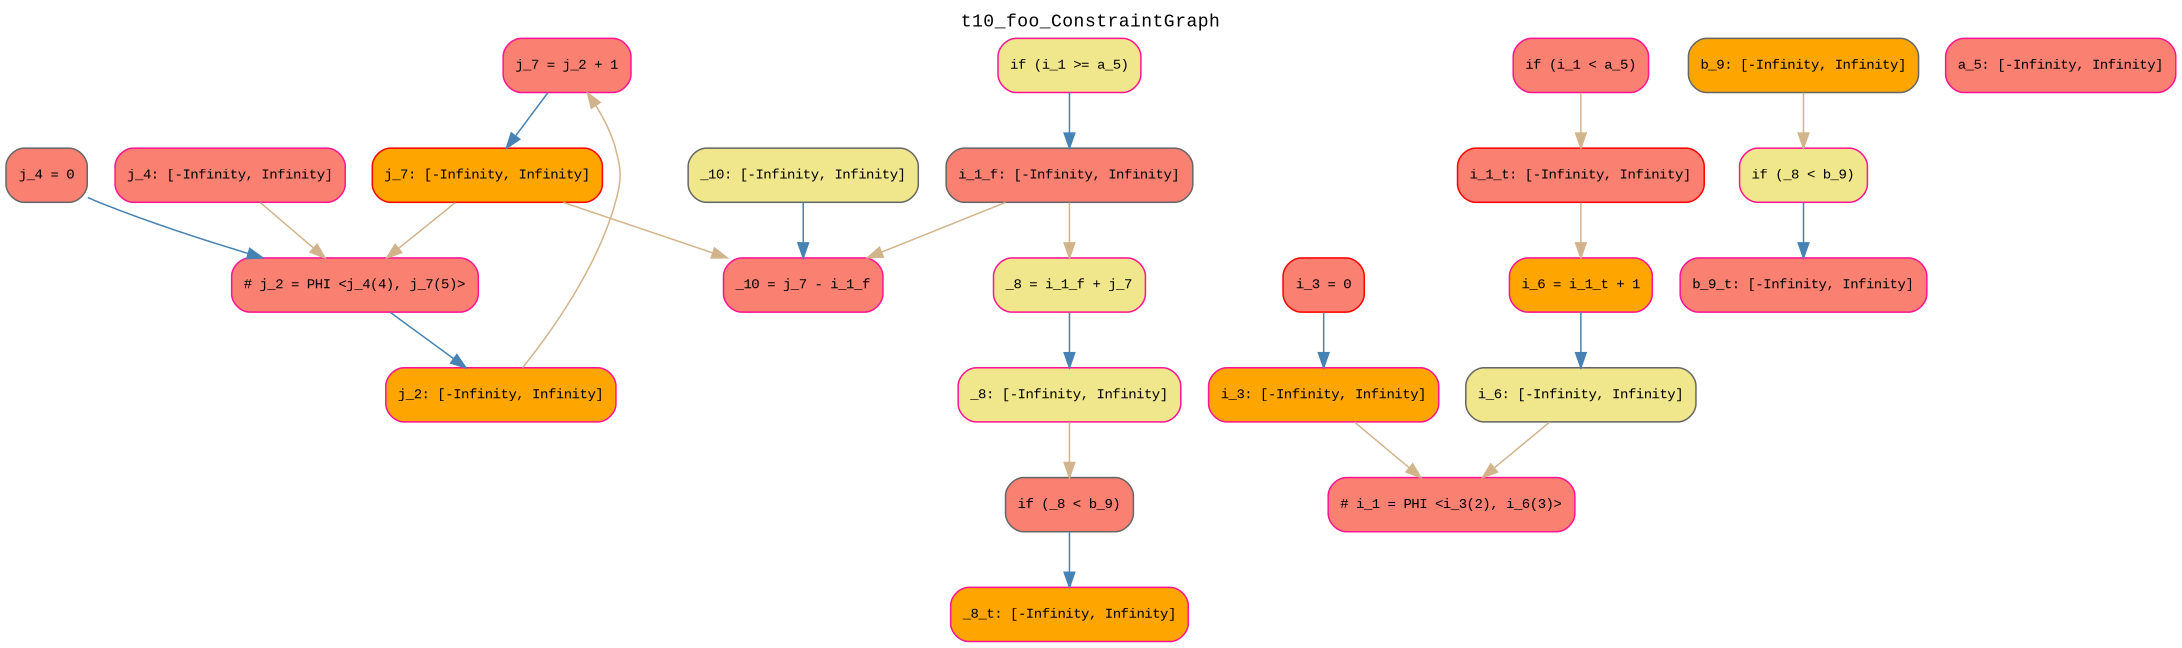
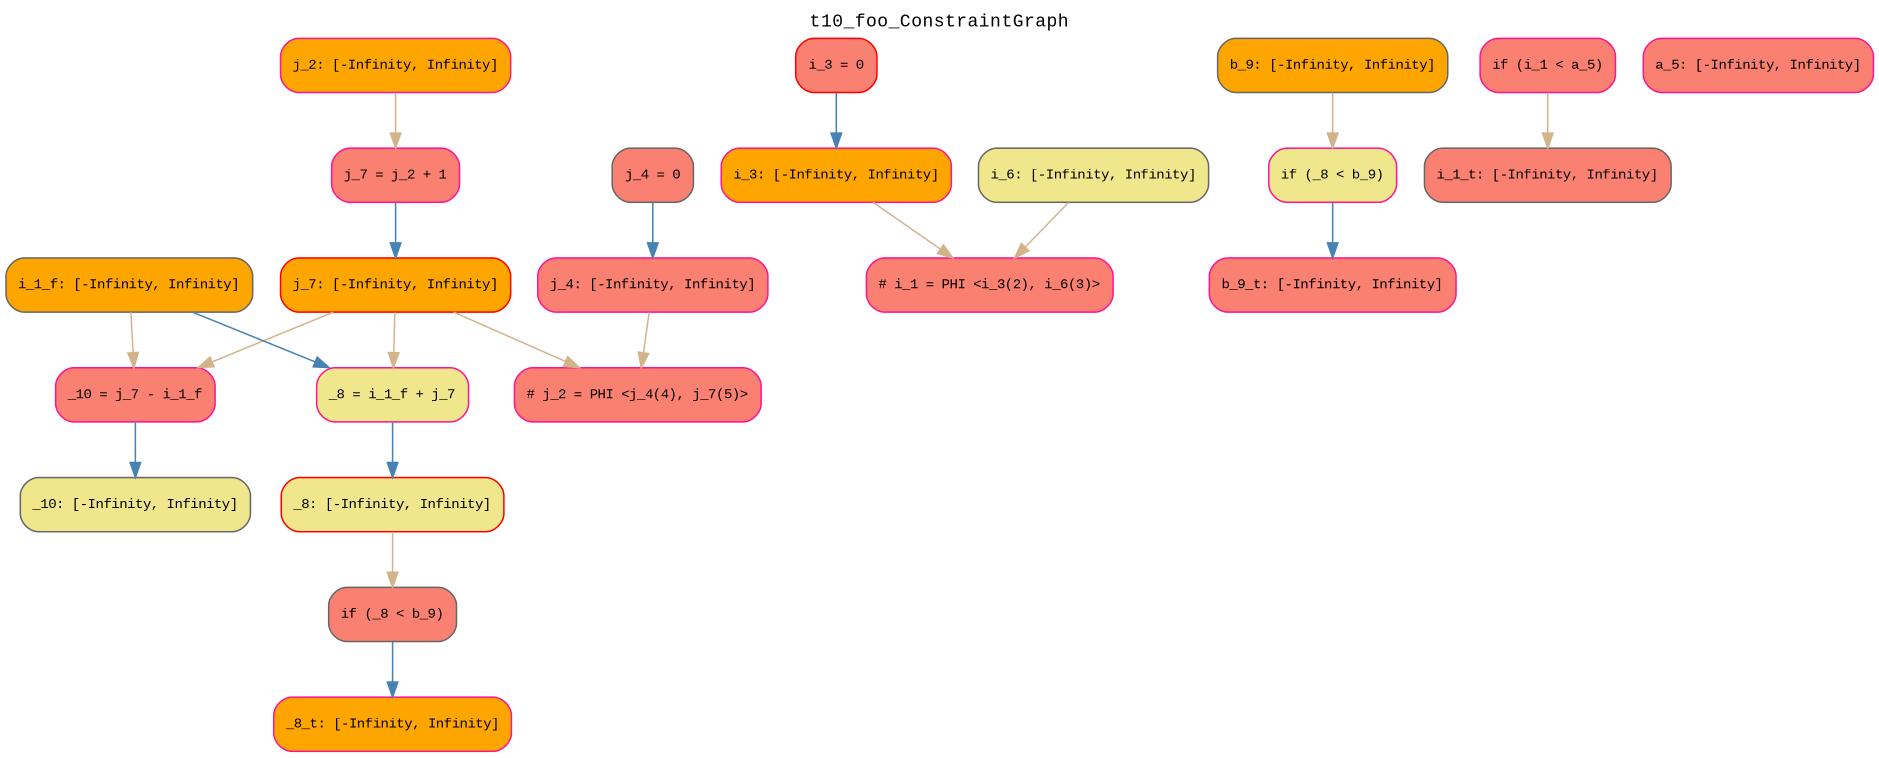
(1069, 65) -> none
(1069, 175) -> (129, 285)
(1581, 175) -> (1548, 175)
(803, 223) -> (135, 442)
(1069, 223) -> (251, 336)
(167, 227) -> (653, 223)
(1581, 285) -> none
none -> (394, 333)
(422, 336) -> none
(1069, 395) -> (393, 505)
